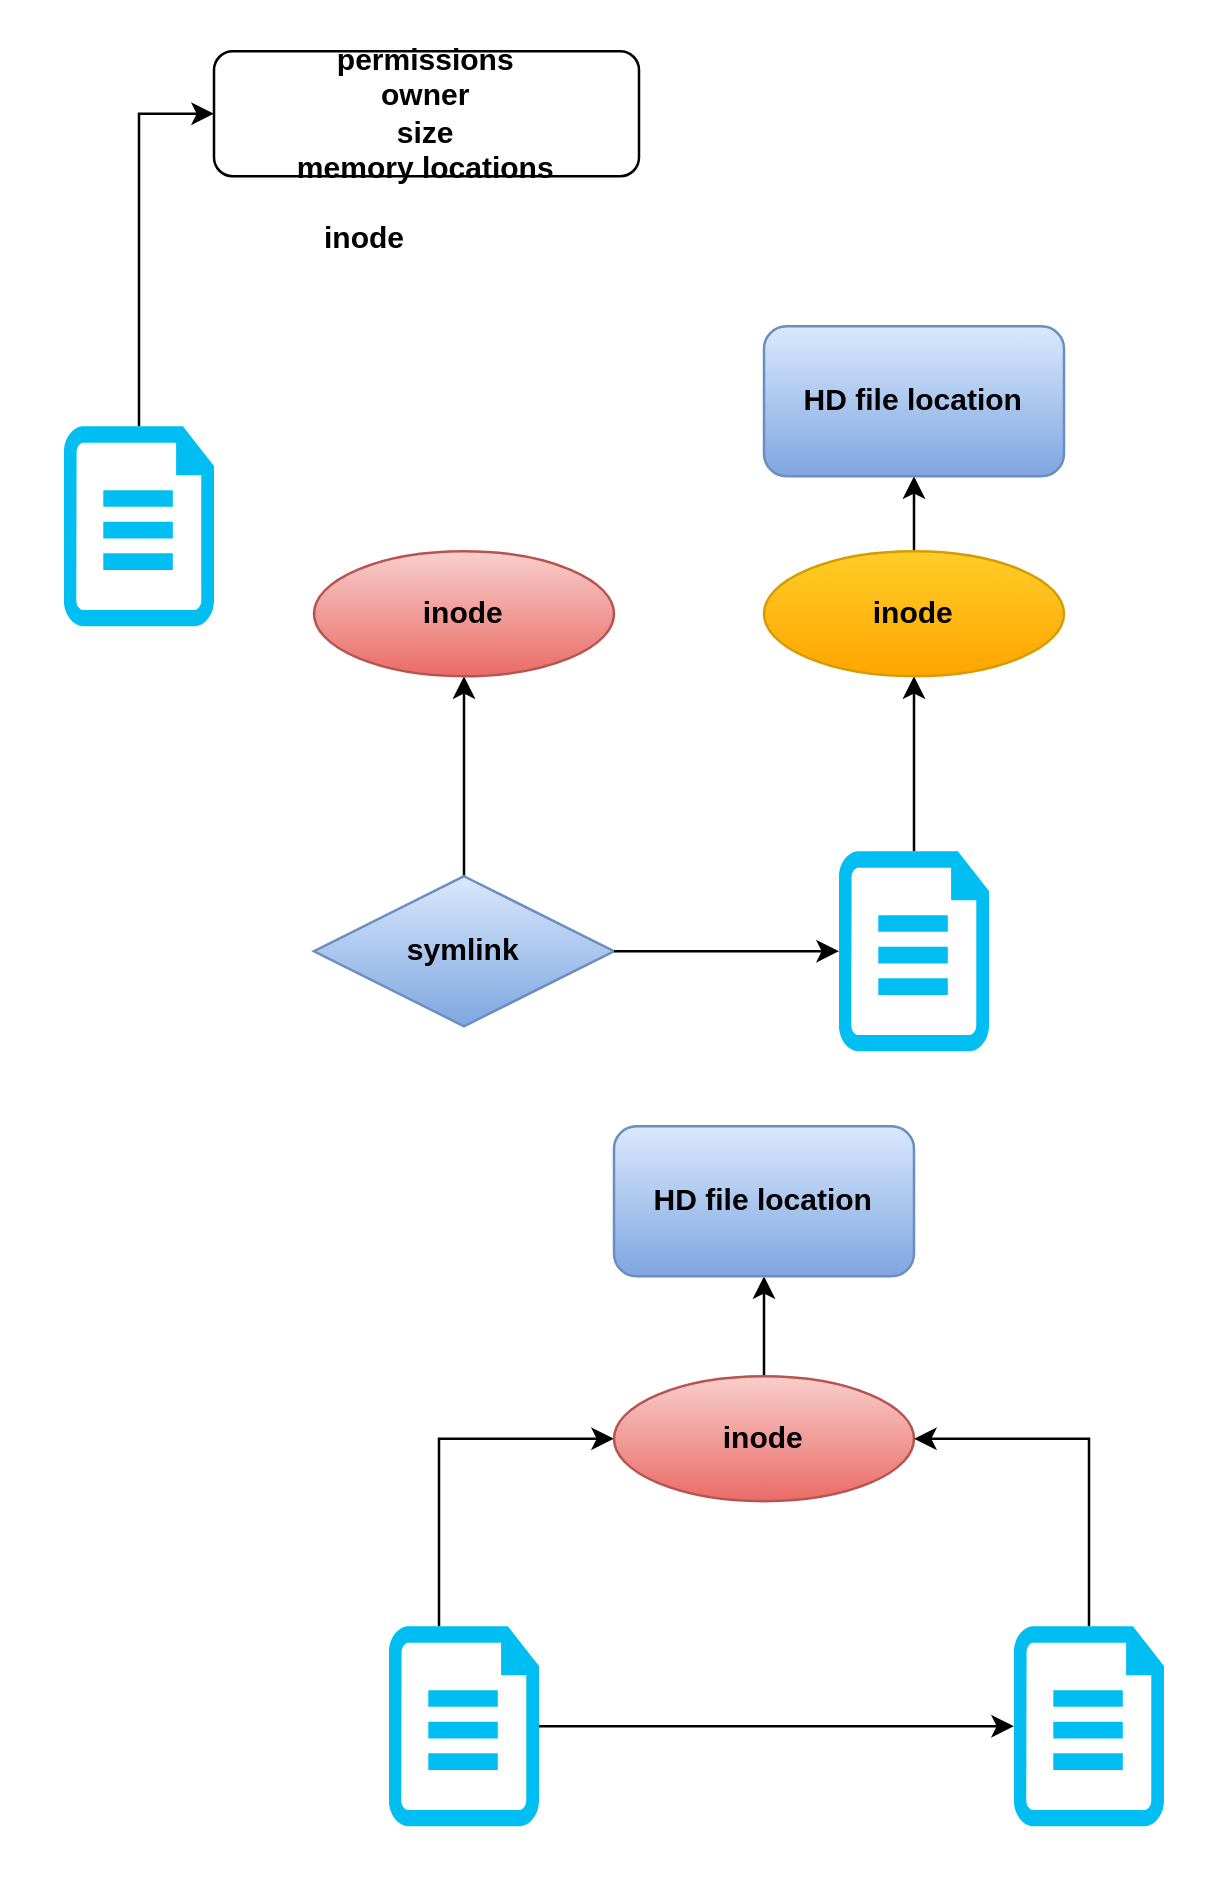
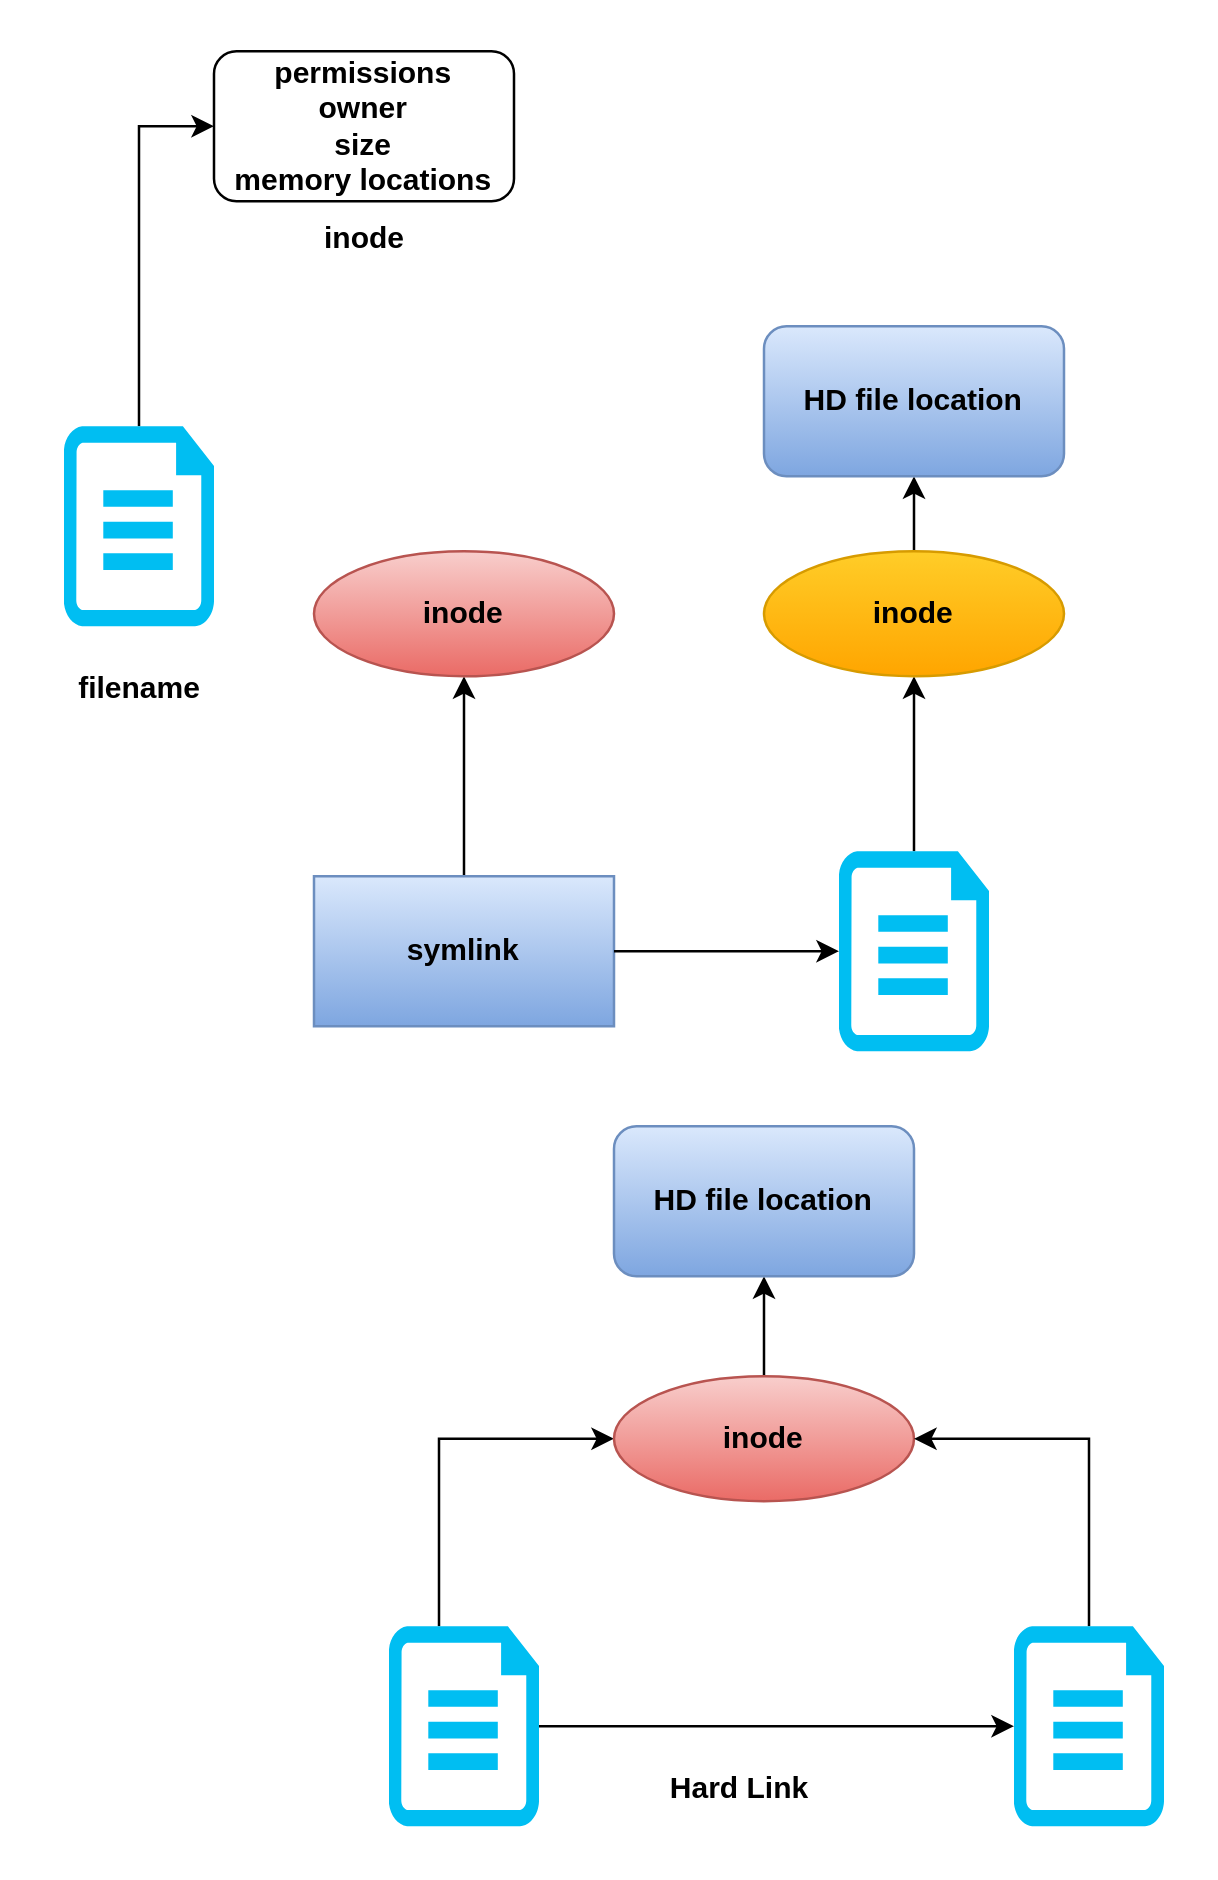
(426, 114) -> (364, 126)
none -> (139, 689)
(464, 951) -> (464, 951)
none -> (739, 1789)
